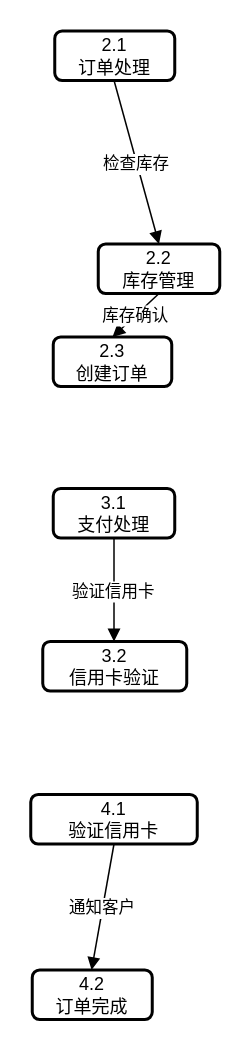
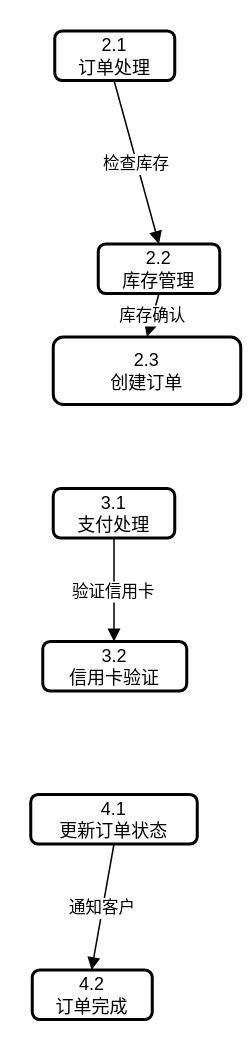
(113, 362) -> (147, 371)
(114, 820) -> (114, 820)
